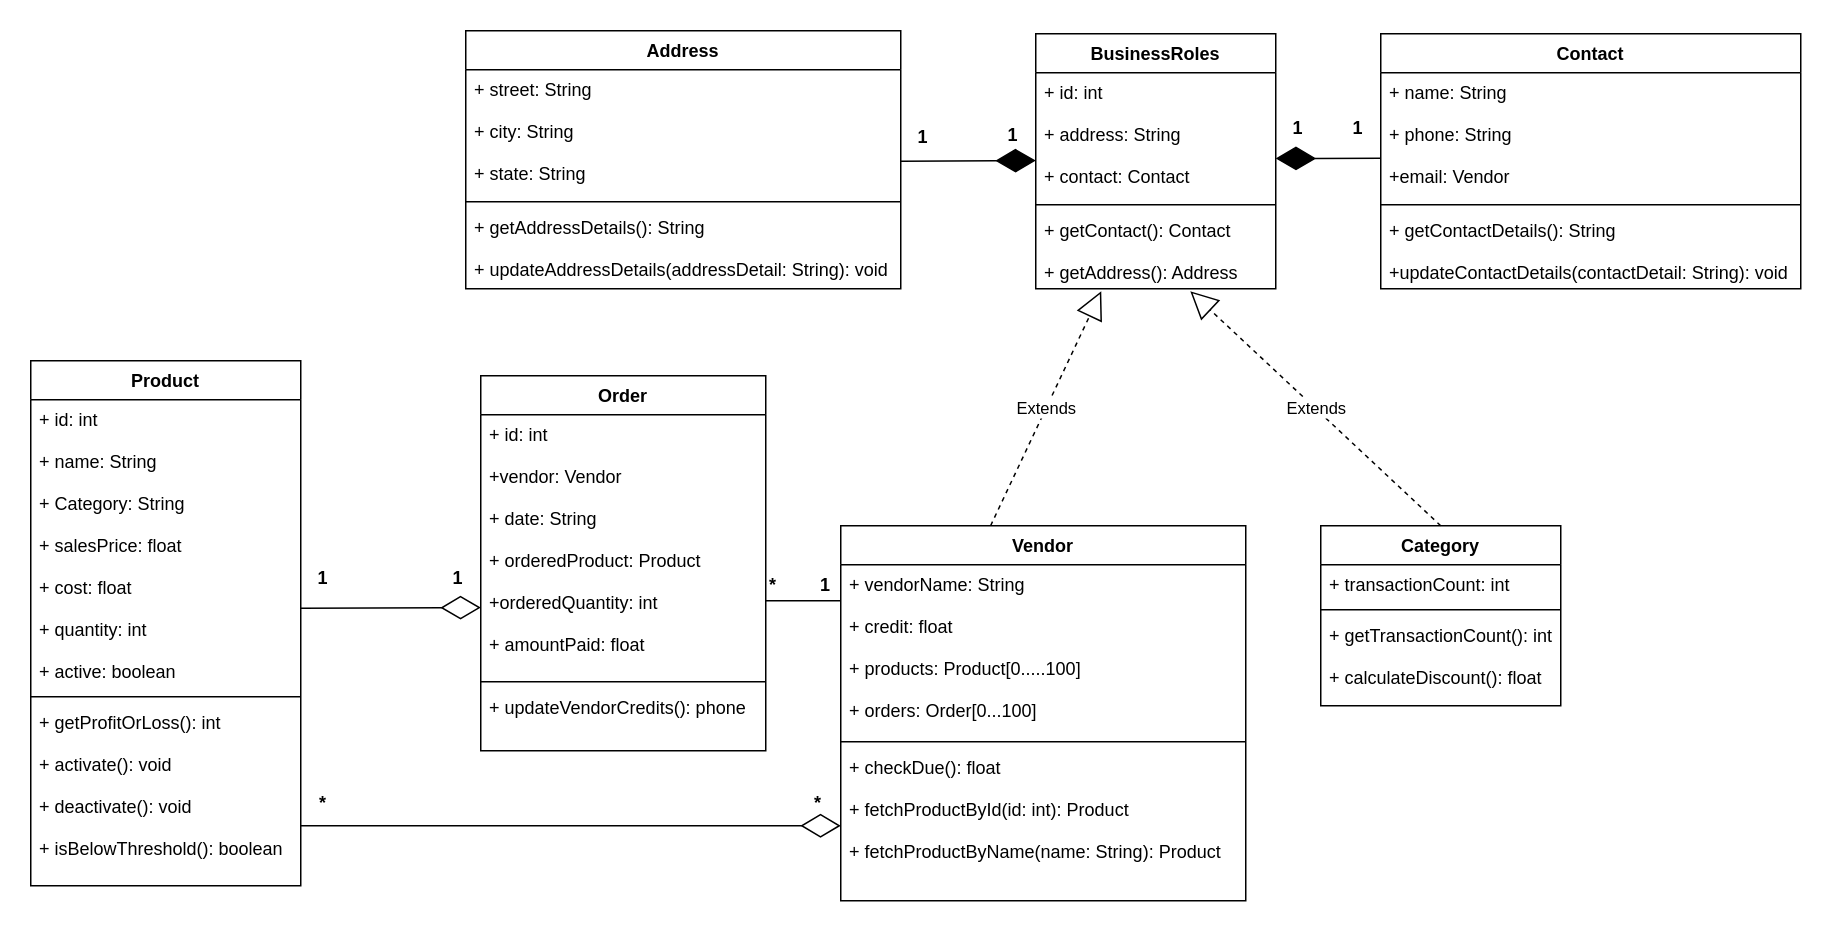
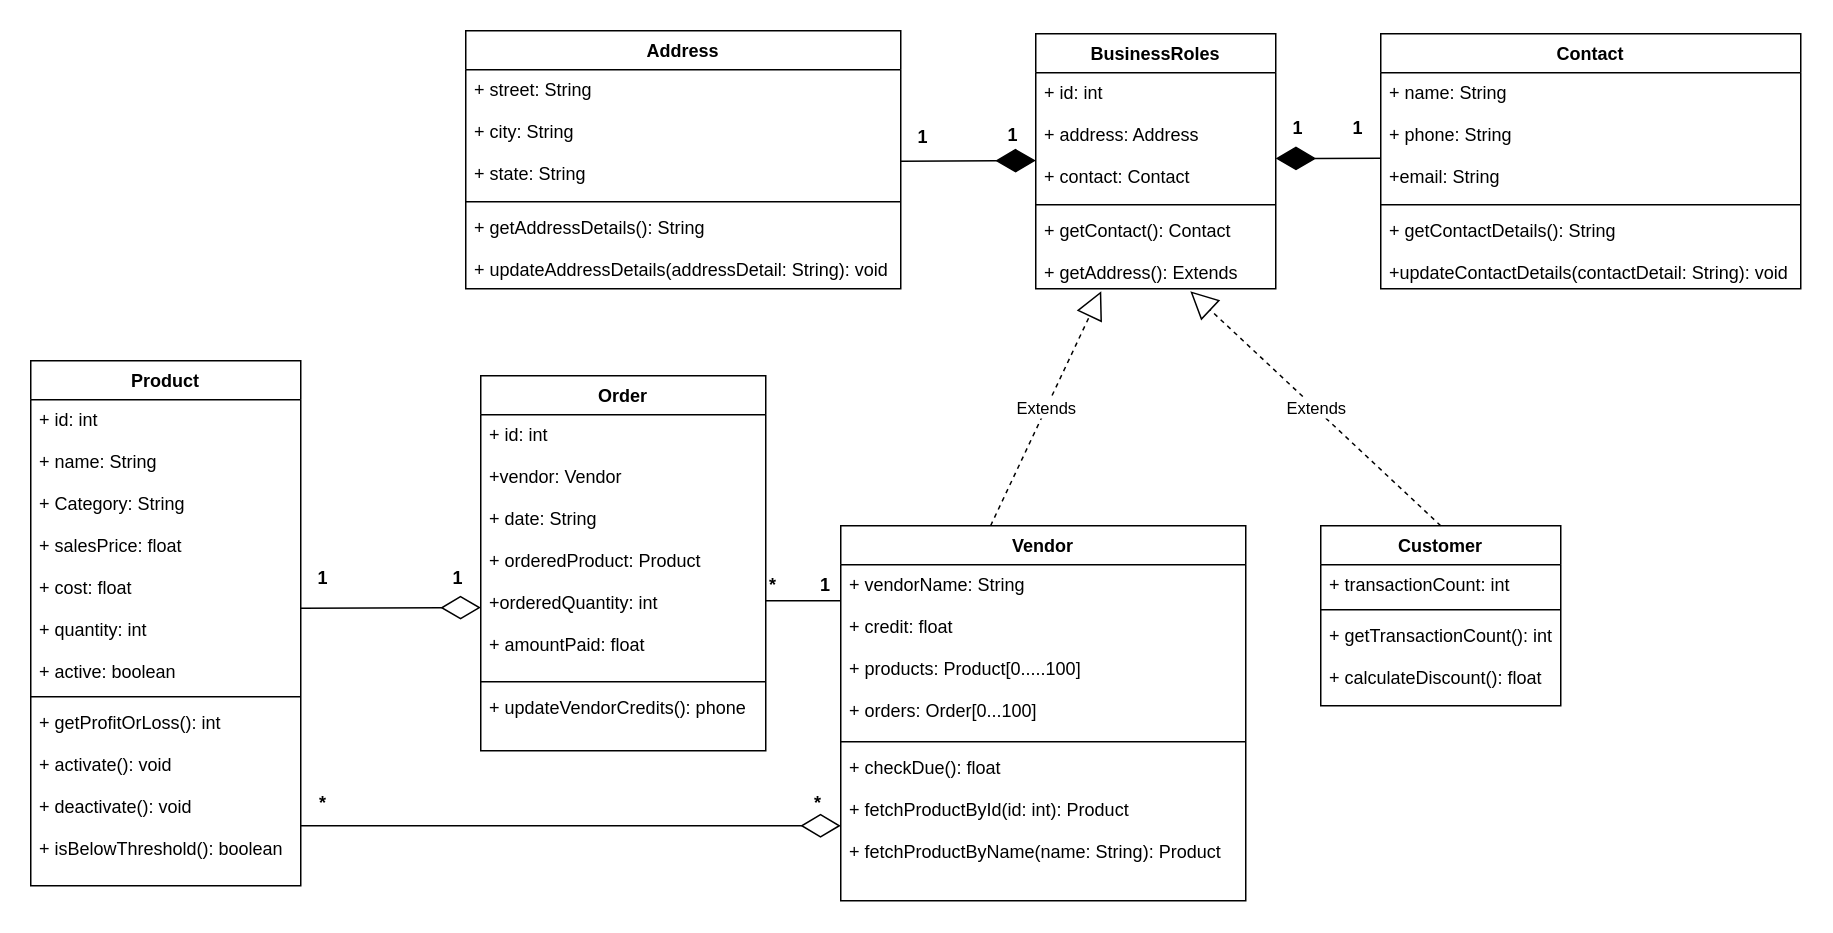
(1078, 93) -> (1078, 93)
(1450, 93) -> (1450, 93)
(1153, 231) -> (1153, 231)
(1440, 546) -> (1440, 546)
